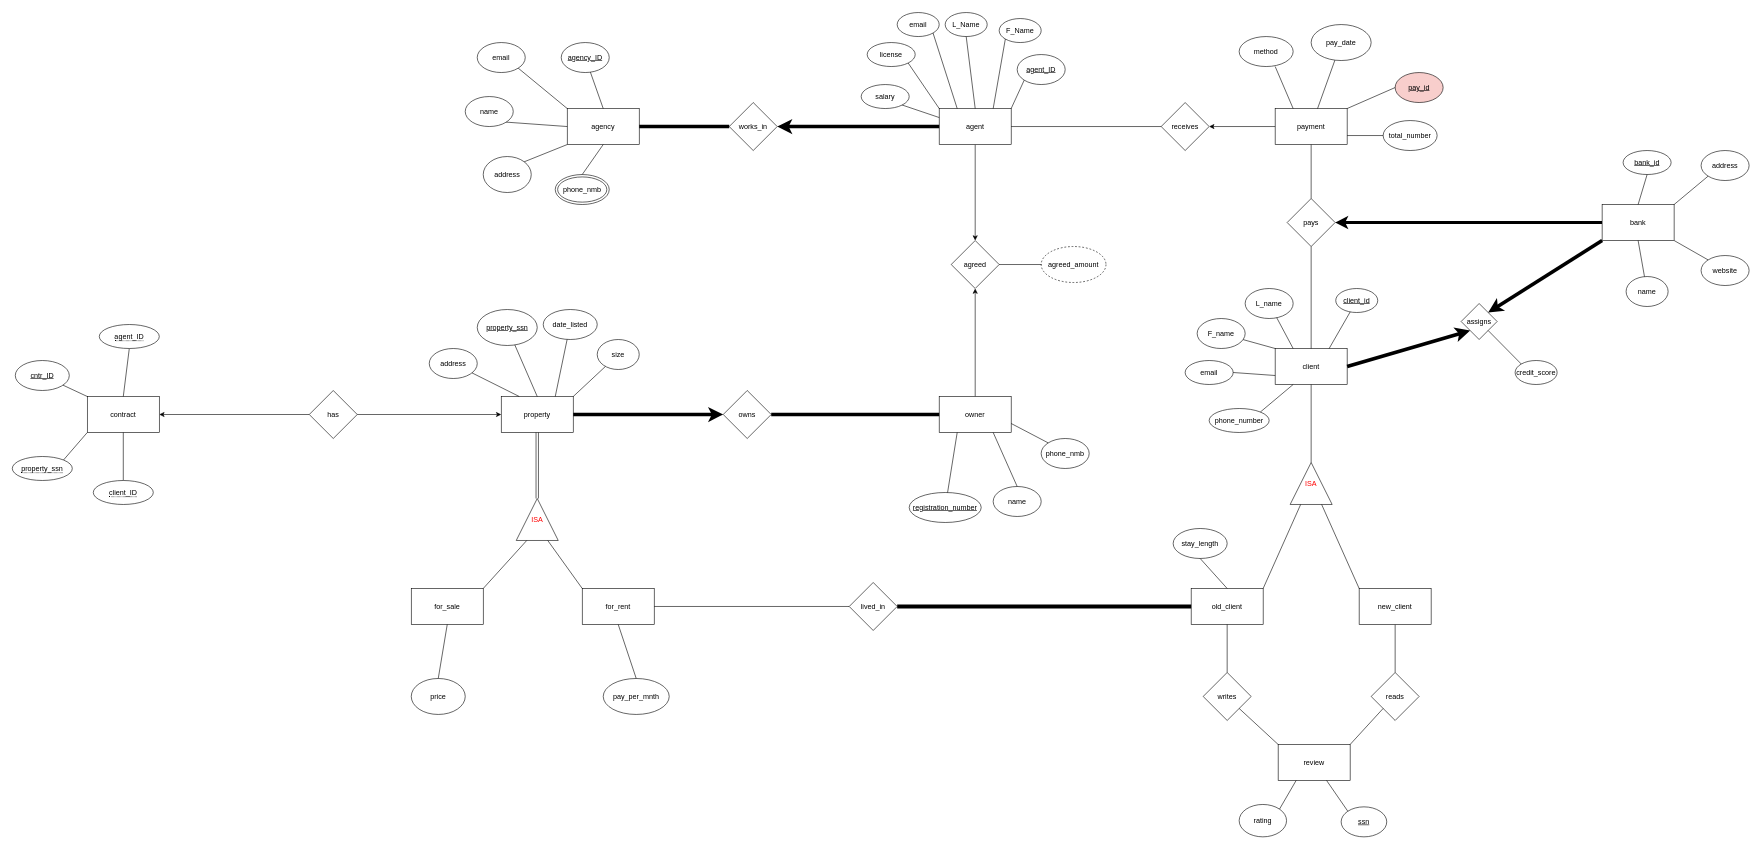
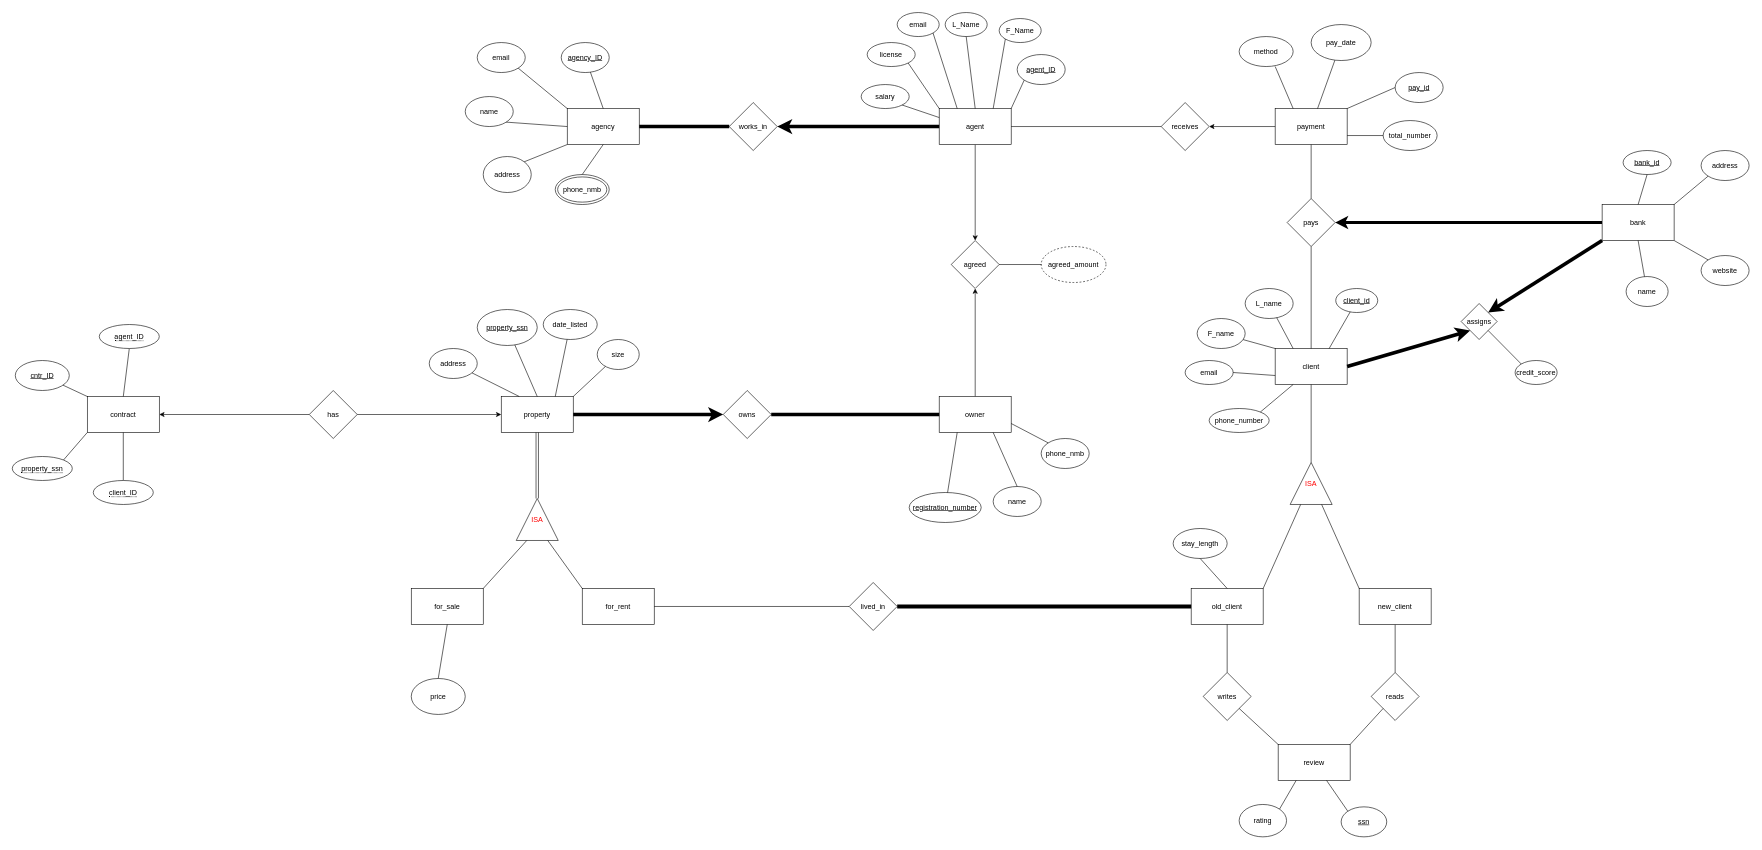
(1419, 87) -> (1419, 87)
(627, 651) -> none
(636, 696) -> none
